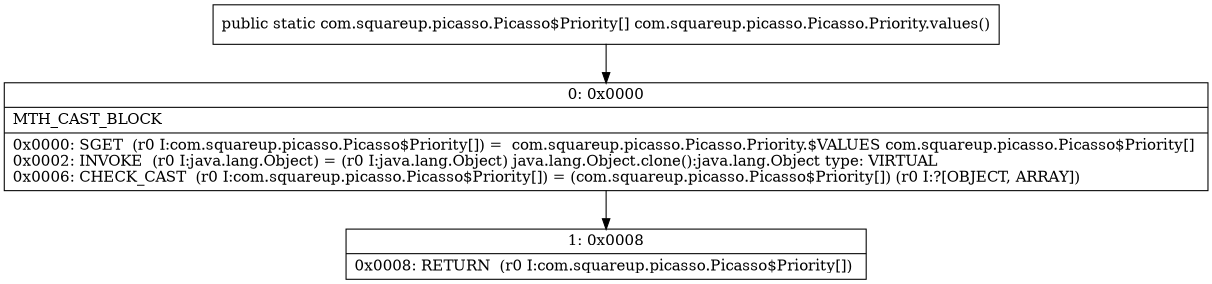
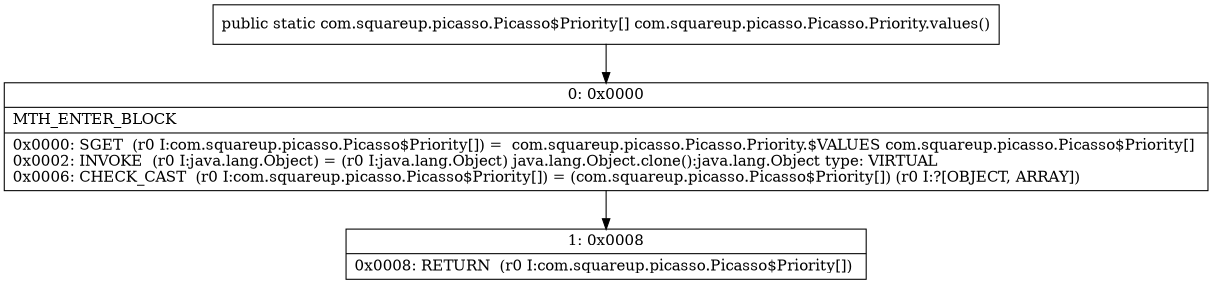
(88, 120) -> (95, 120)
